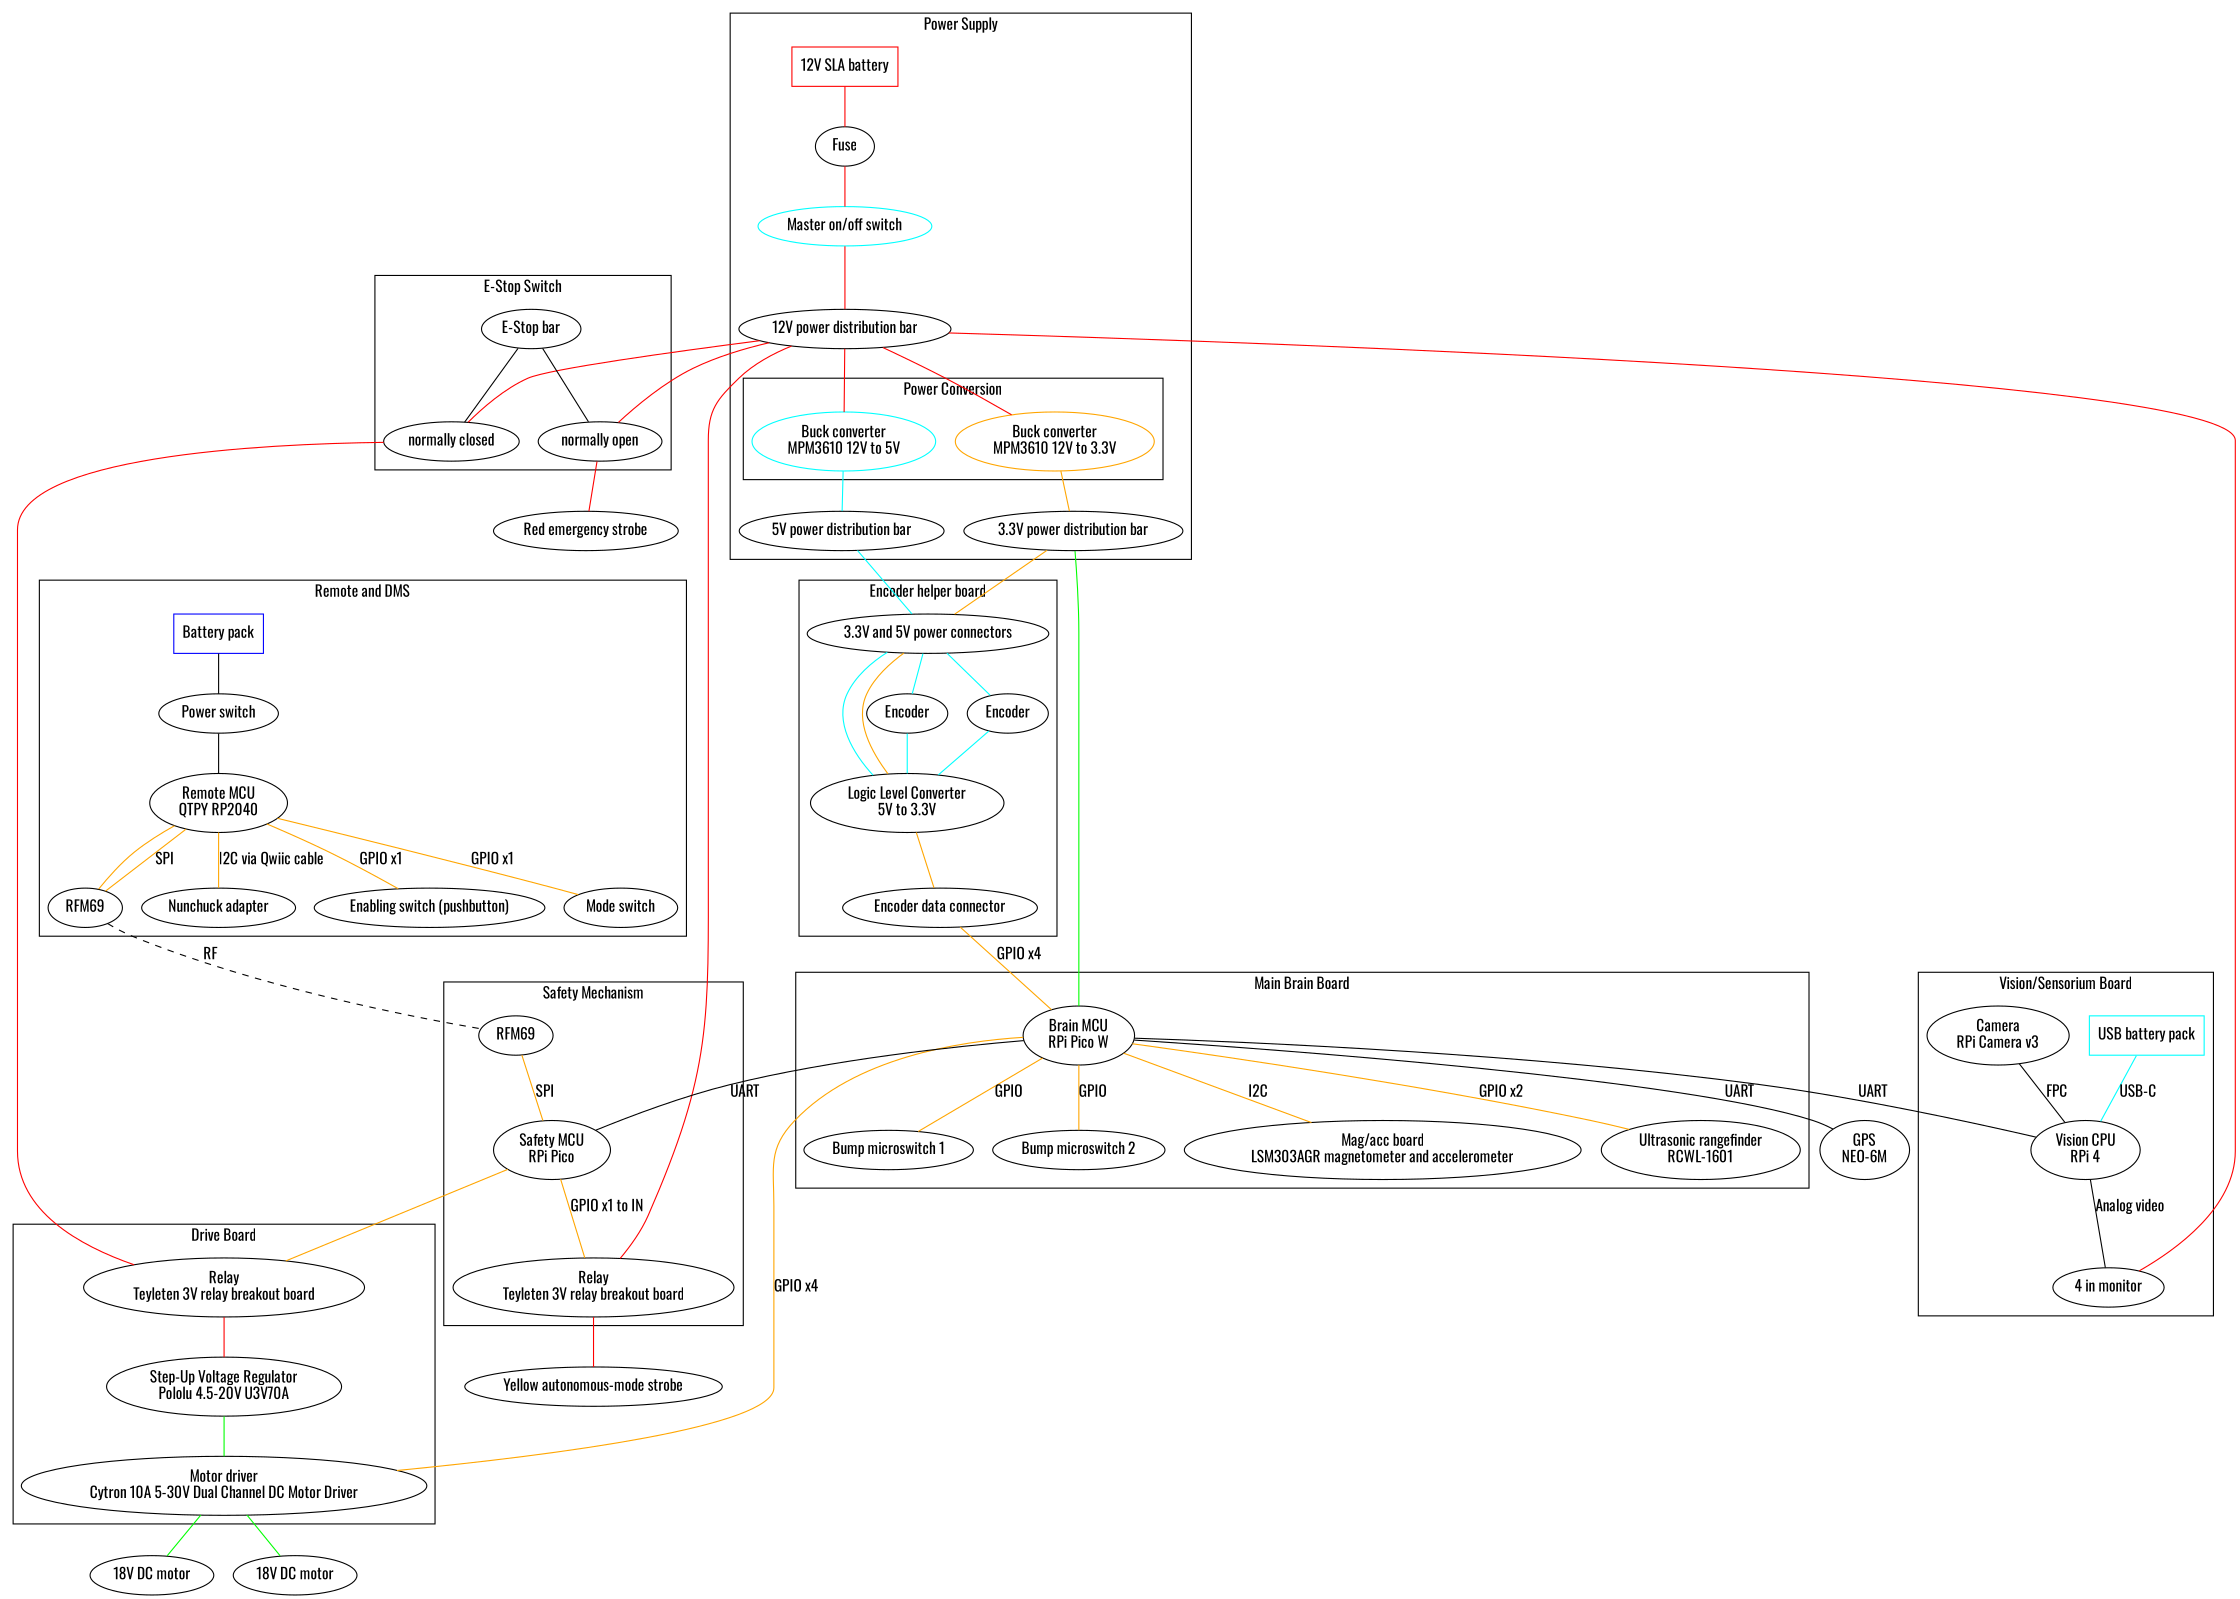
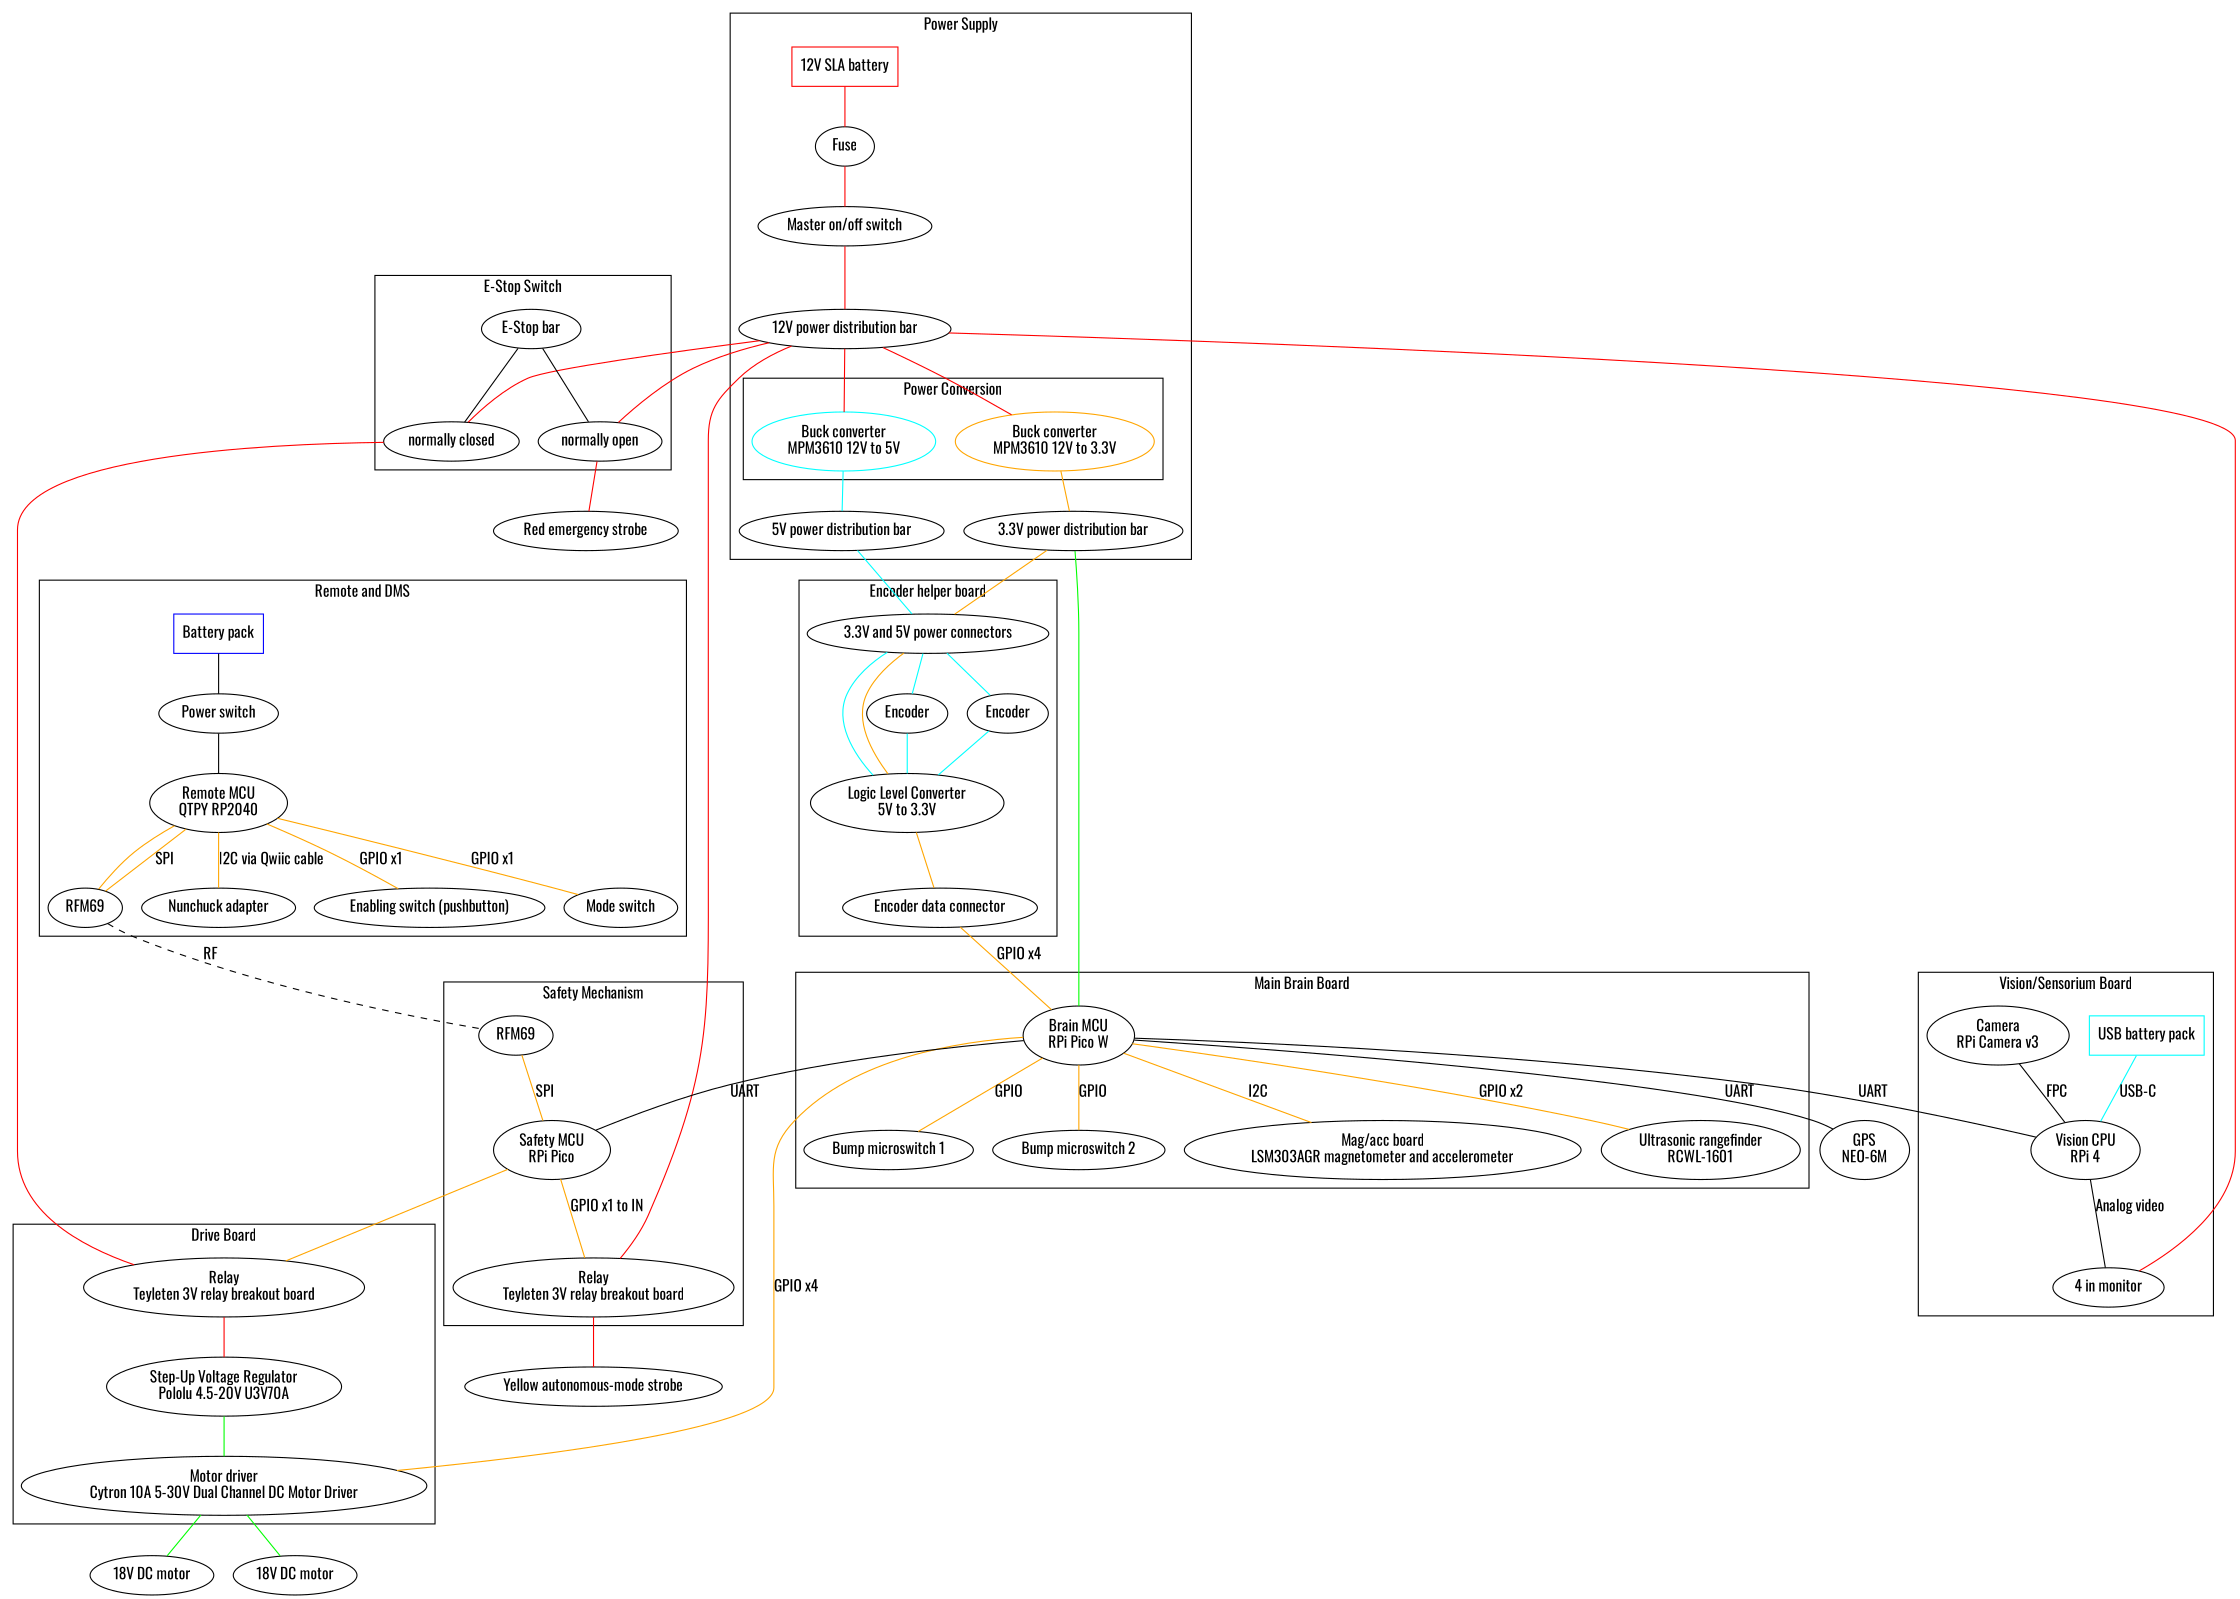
(845, 226) -> (845, 226)
